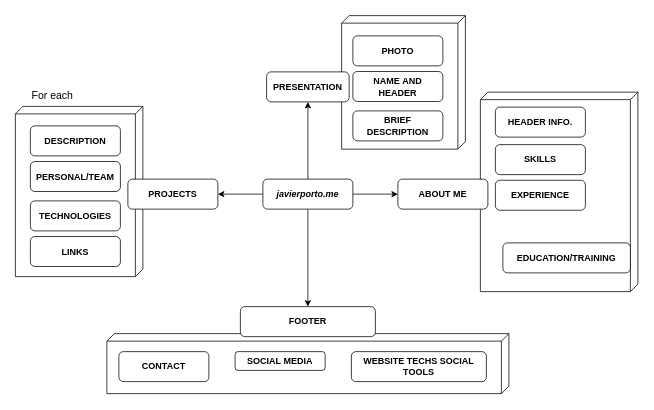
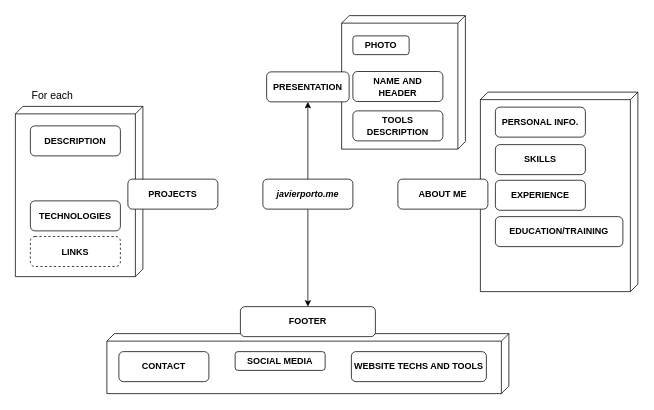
(398, 51) -> (381, 45)
(540, 122) -> (540, 122)
(398, 126) -> (398, 126)
(75, 176) -> none
(224, 194) -> none
(391, 194) -> none
(75, 251) -> (75, 251)
(567, 258) -> (559, 231)
(419, 366) -> (419, 366)
